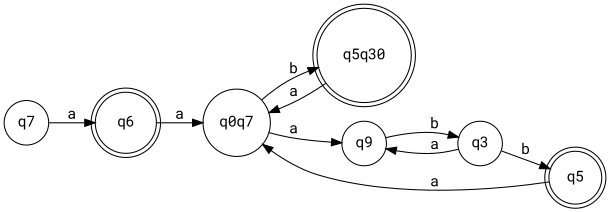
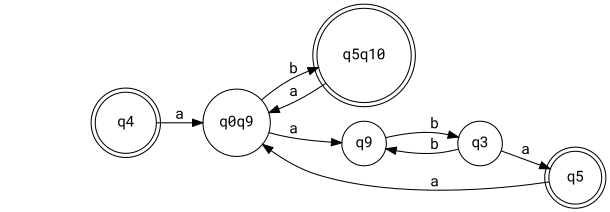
(364, 55) -> (364, 55)
(26, 123) -> none
(126, 123) -> (126, 123)
(237, 123) -> (237, 123)
(435, 145) -> (435, 145)
(526, 150) -> (526, 150)
